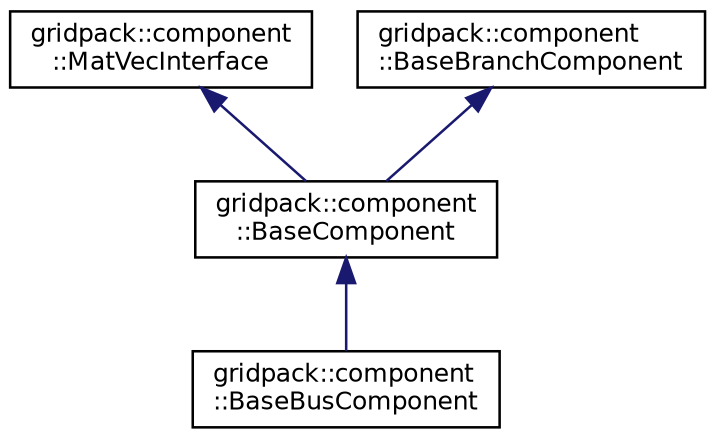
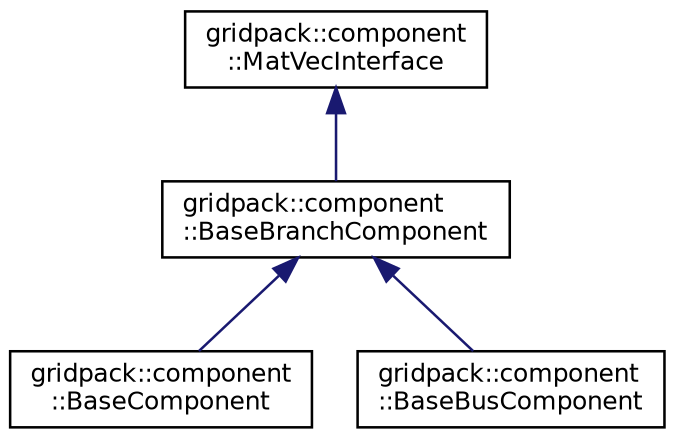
(263, 143) -> (336, 147)
(346, 317) -> (433, 313)
